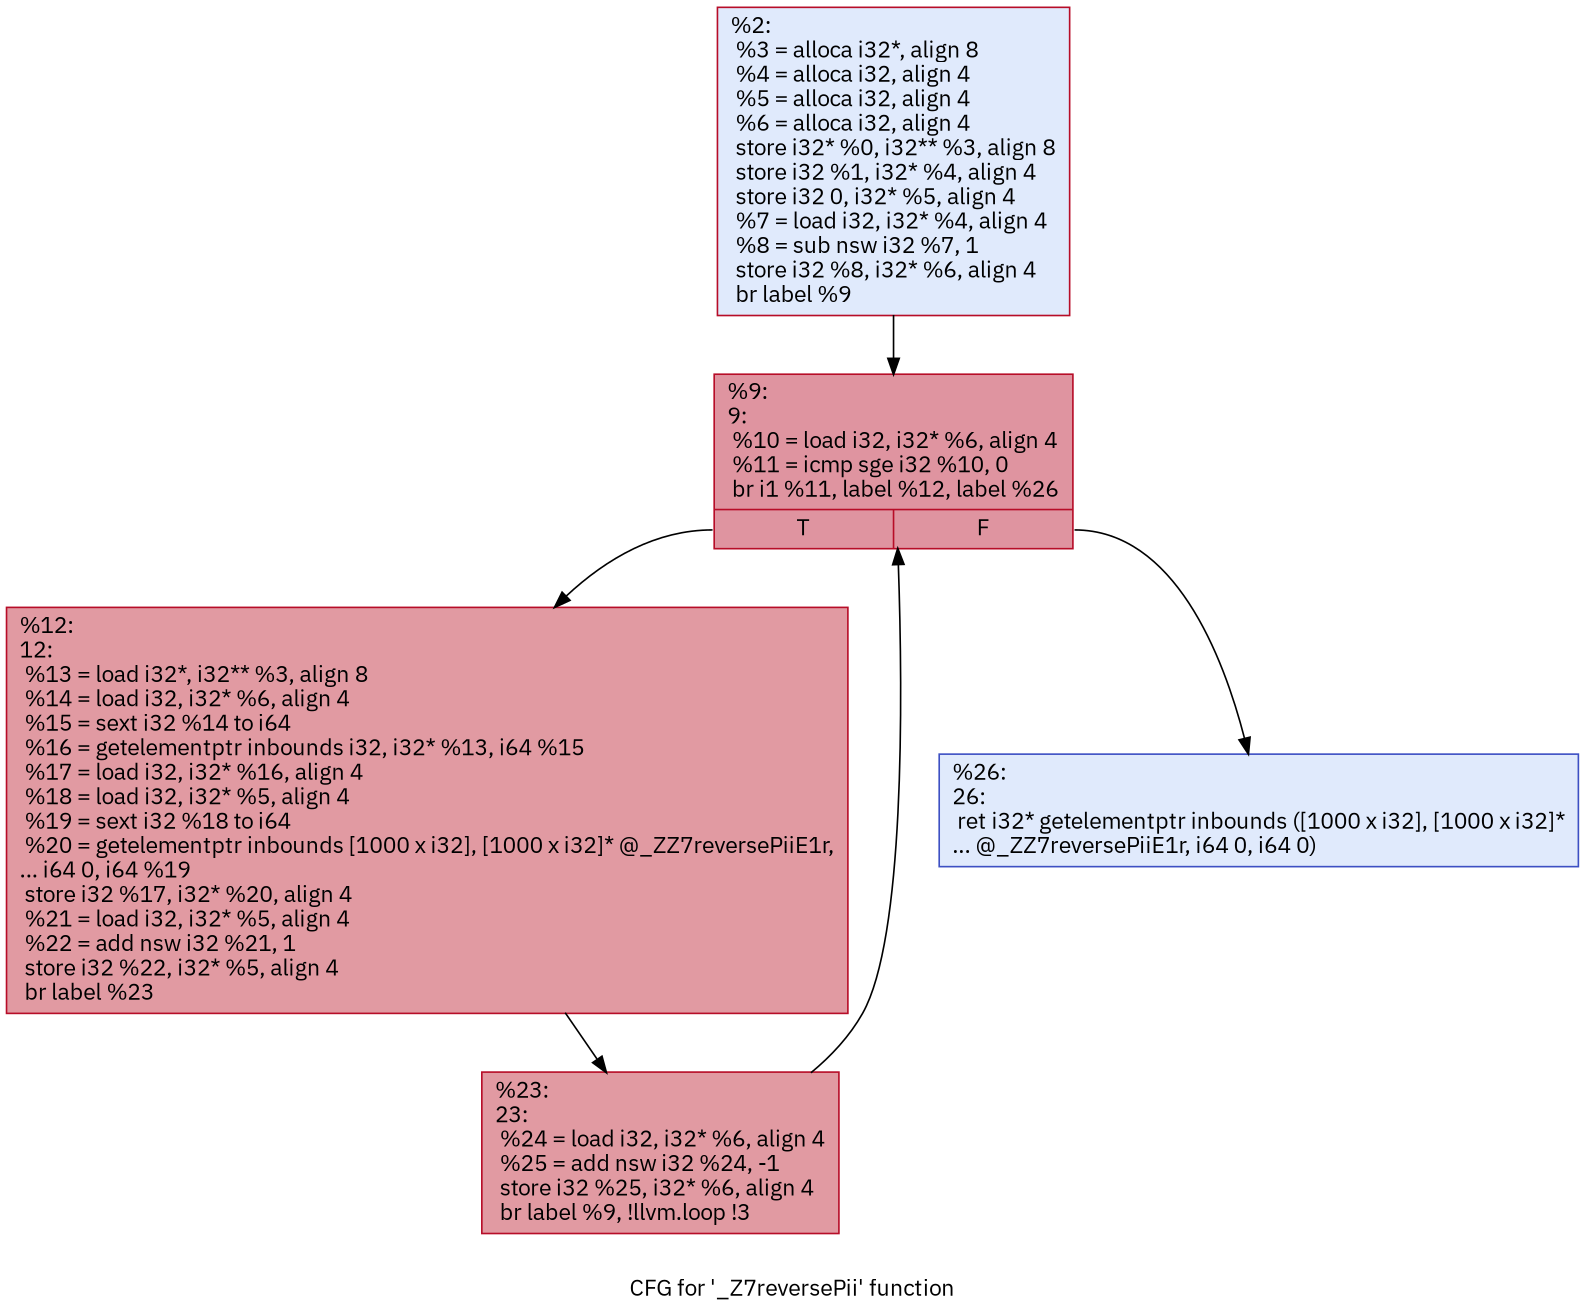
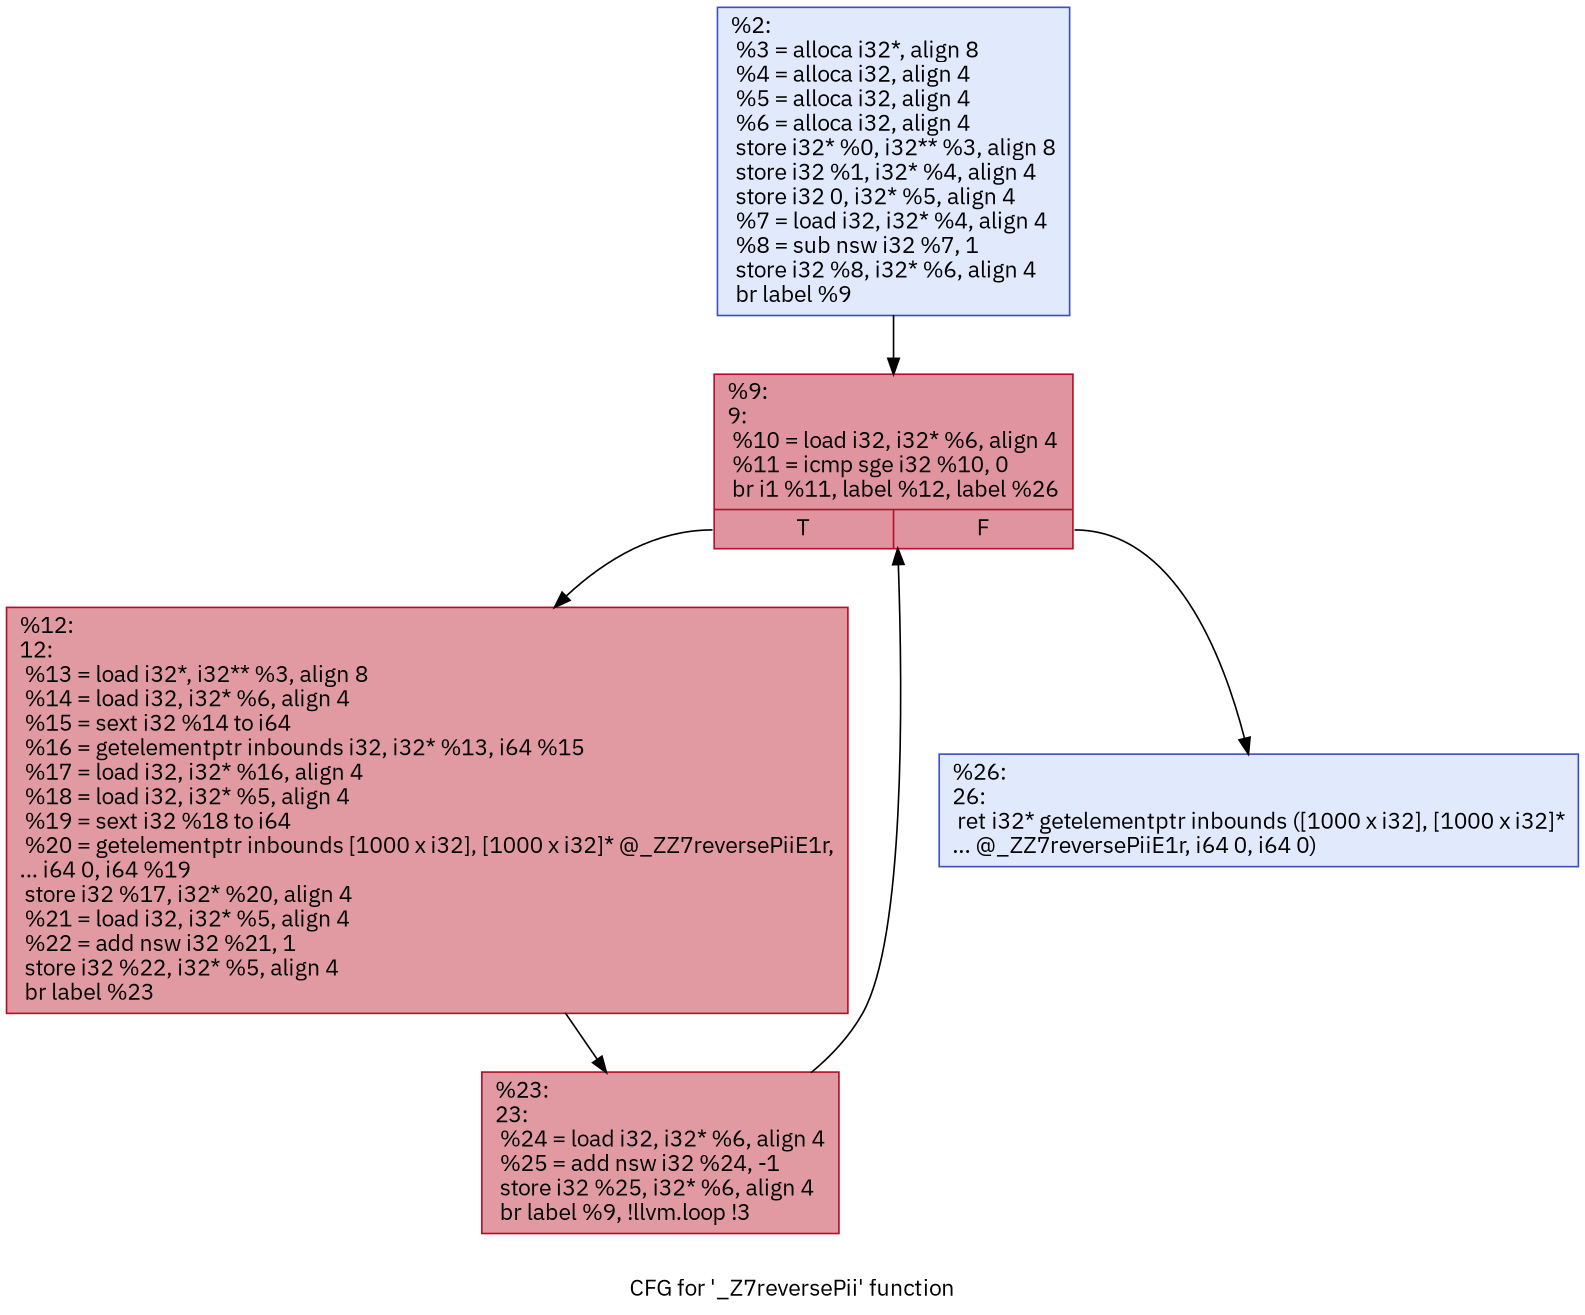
(894, 161) -> (894, 161)
